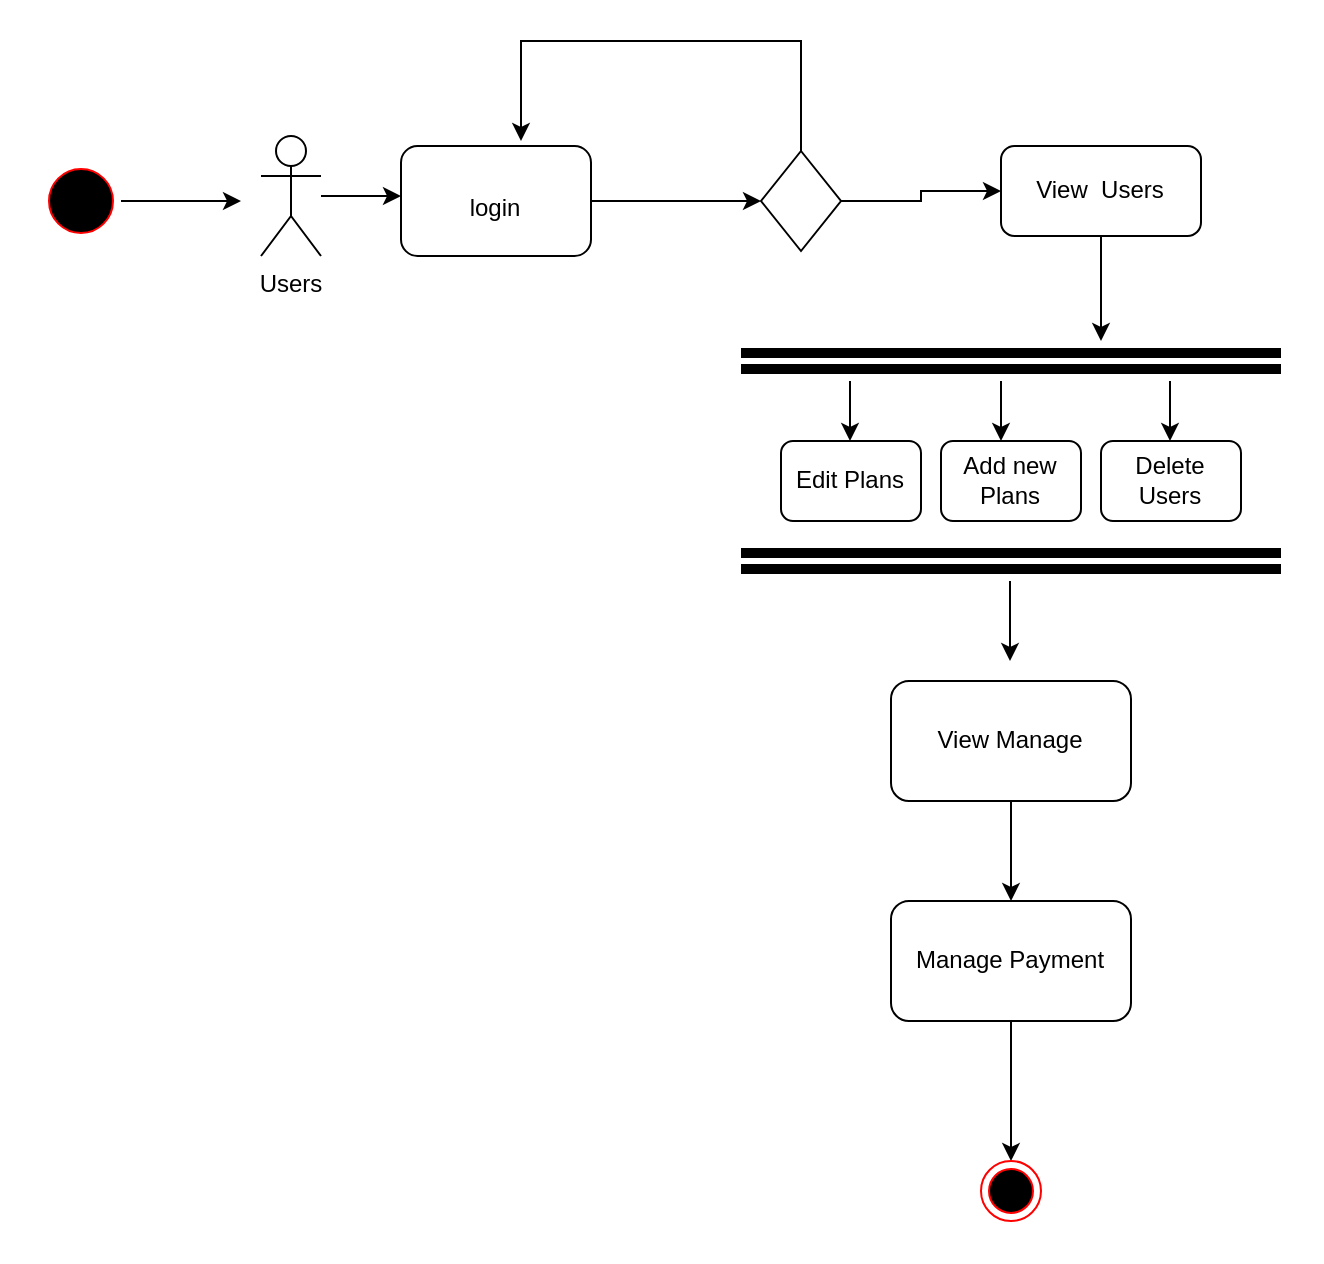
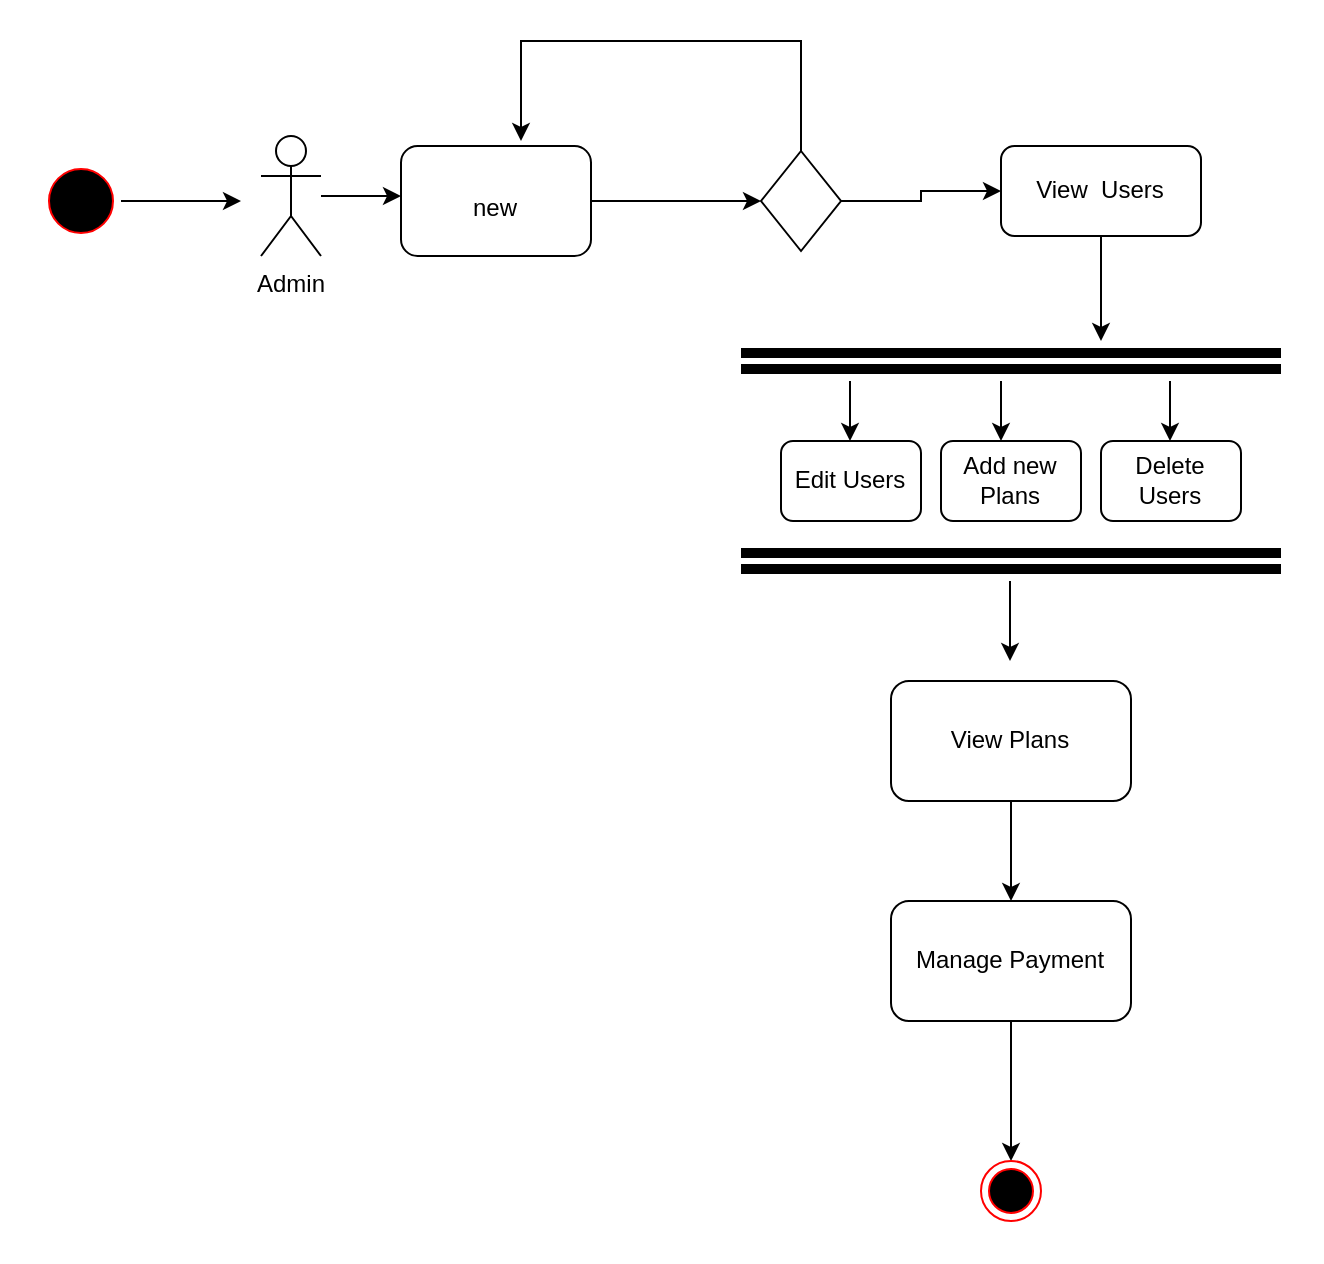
(496, 201) -> (496, 201)
(292, 285) -> (292, 285)
(851, 481) -> (851, 481)
(1011, 741) -> (1011, 741)
